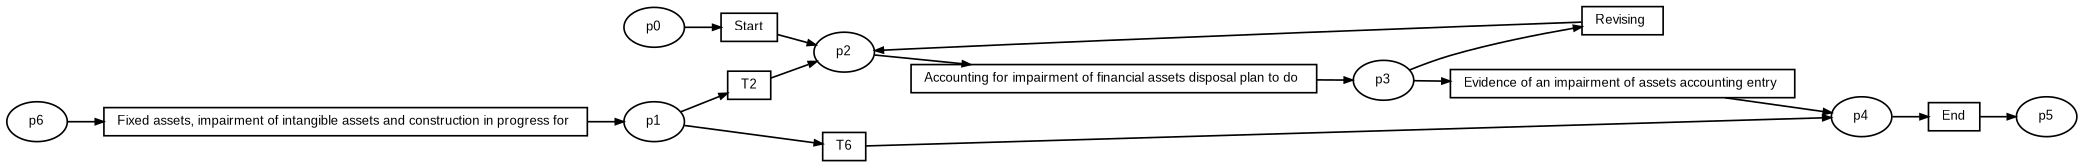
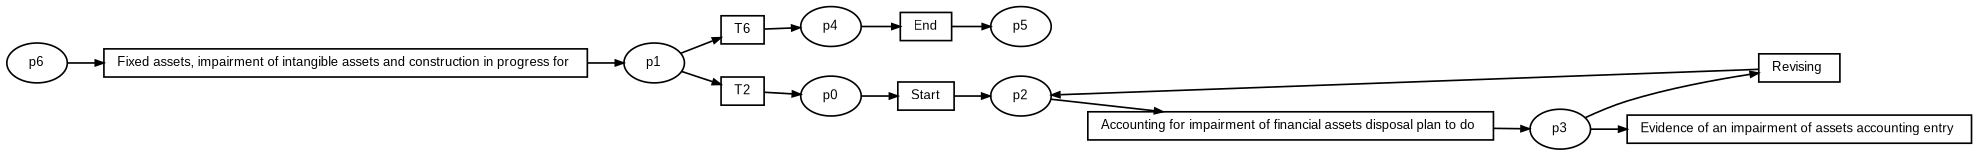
(790, 71) -> (778, 93)
(1774, 105) -> none
